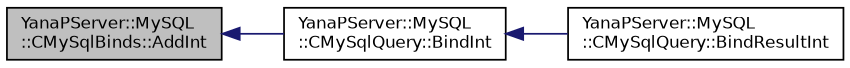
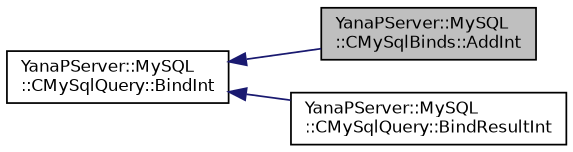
(262, 34) -> (284, 54)
